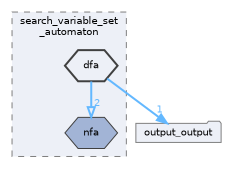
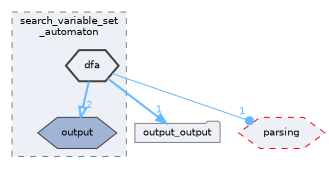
(91, 133) -> (77, 133)
none -> (282, 133)
